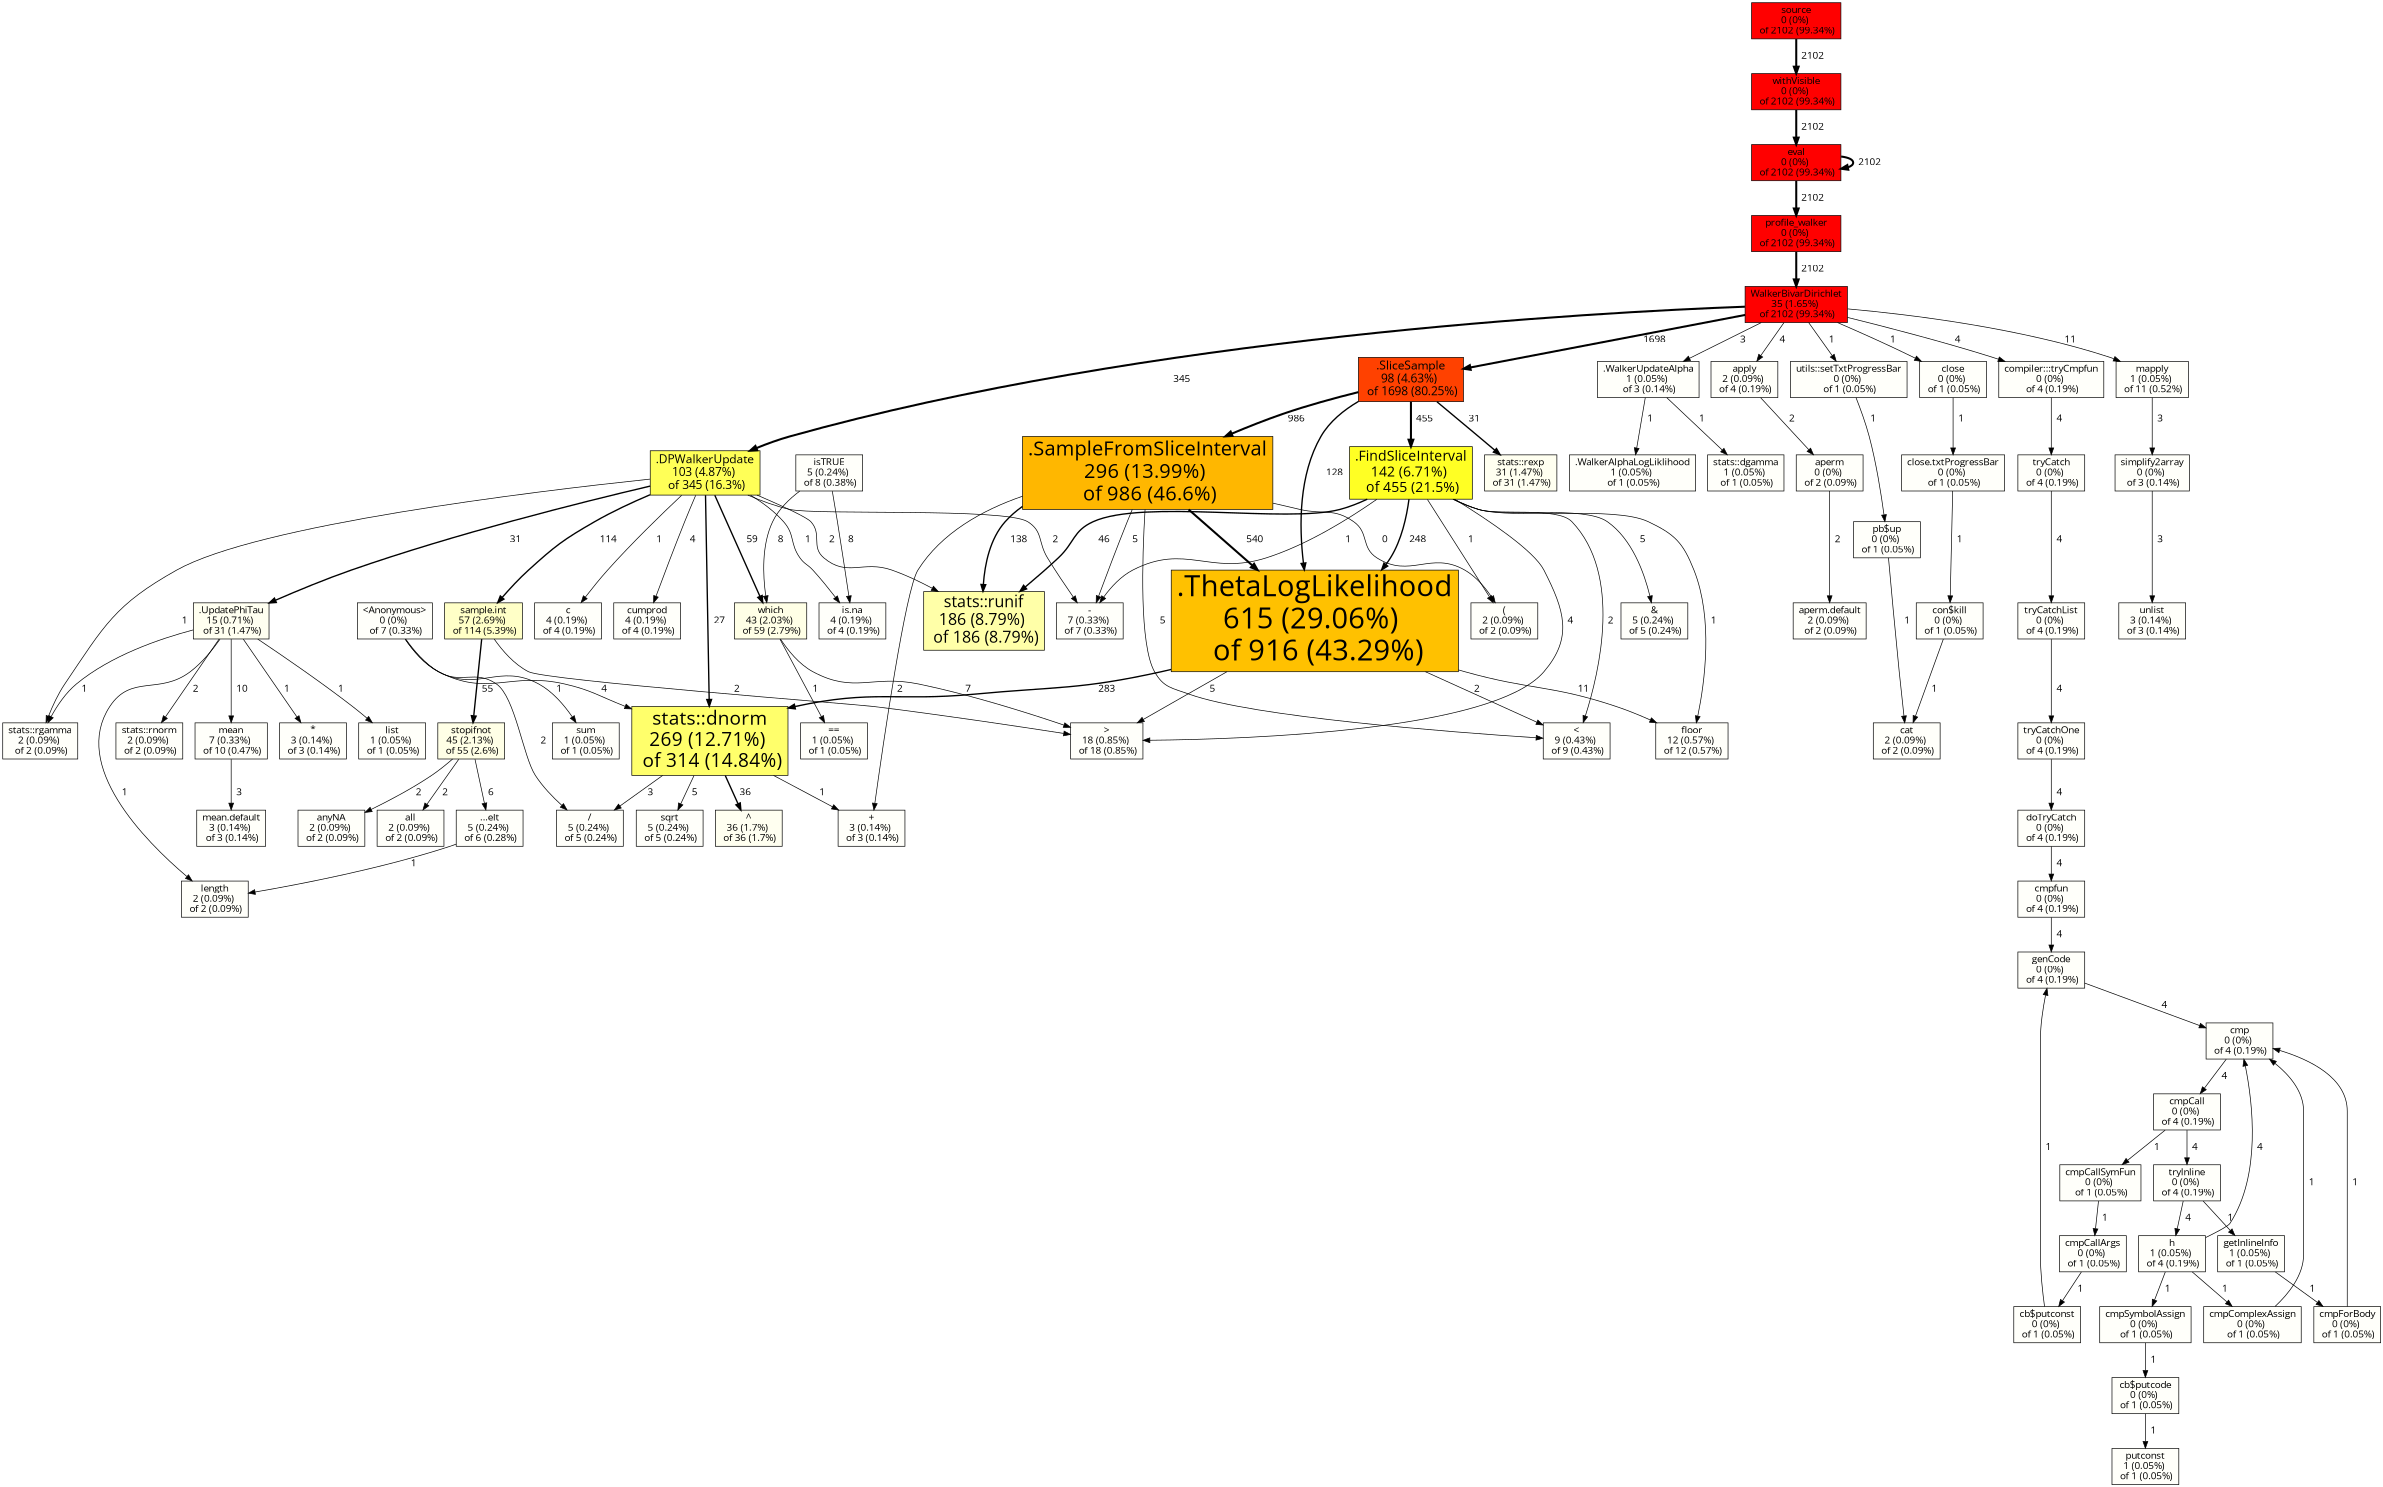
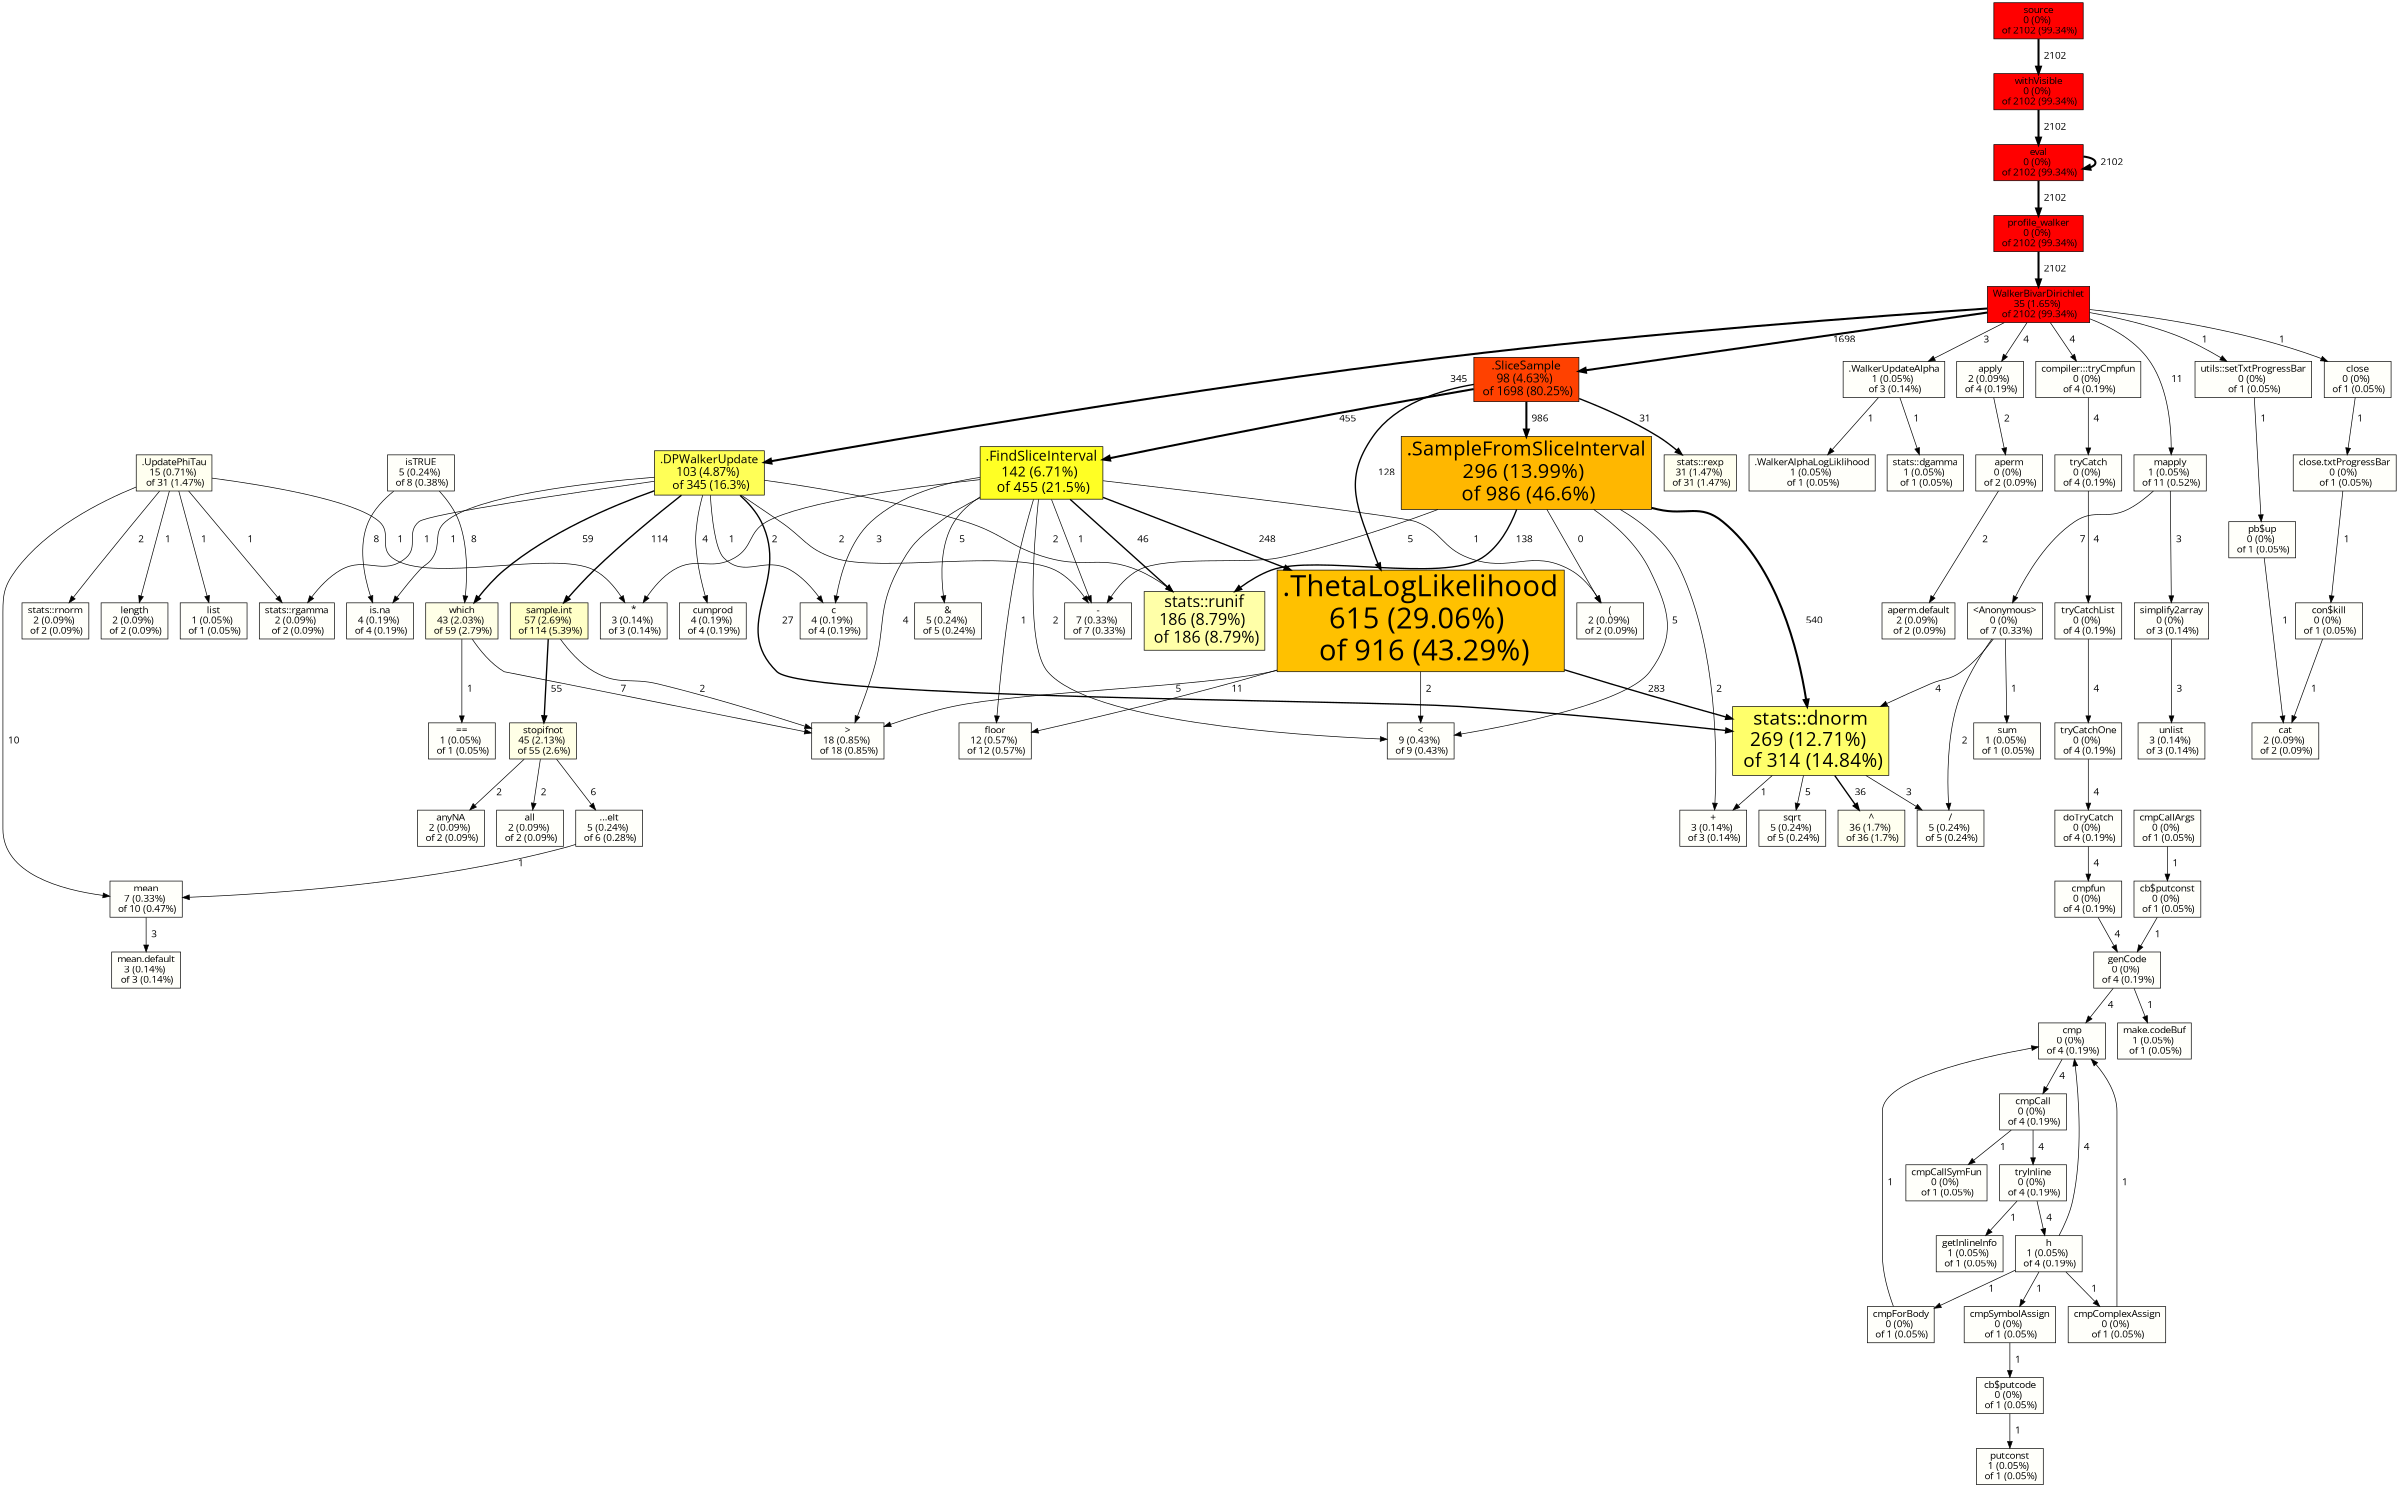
none -> (798, 510)
none -> (885, 511)
none -> (2071, 525)
(461, 536) -> none
(1220, 537) -> (1763, 570)
(356, 872) -> (384, 881)
none -> (2154, 1041)
(2097, 1215) -> none
(2297, 1288) -> (1978, 1288)
